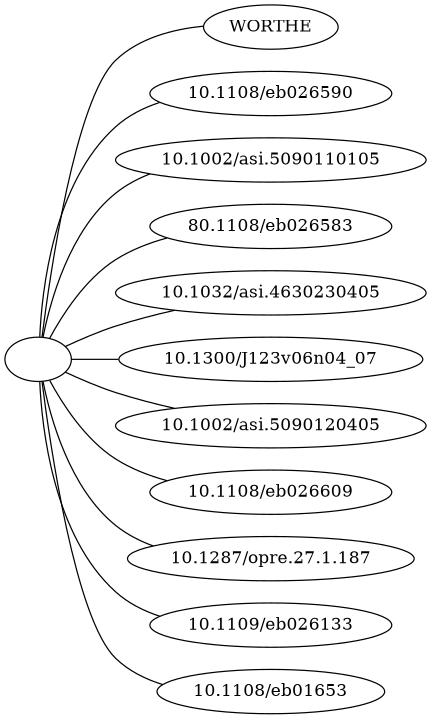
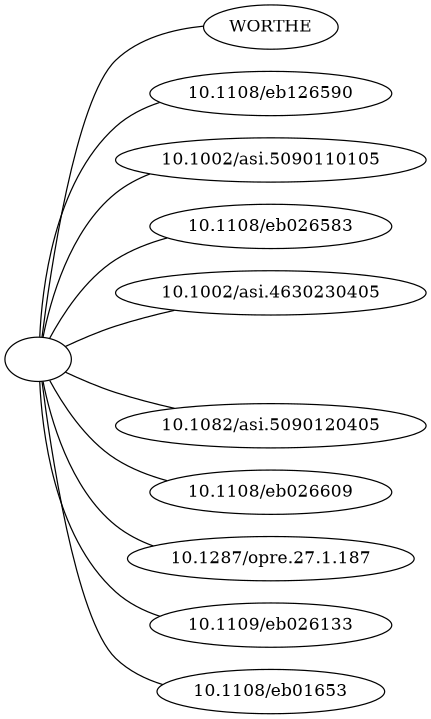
(271, 94) -> (271, 94)
(271, 226) -> (271, 226)
(271, 293) -> (271, 293)
(271, 359) -> none
(271, 426) -> (271, 426)
